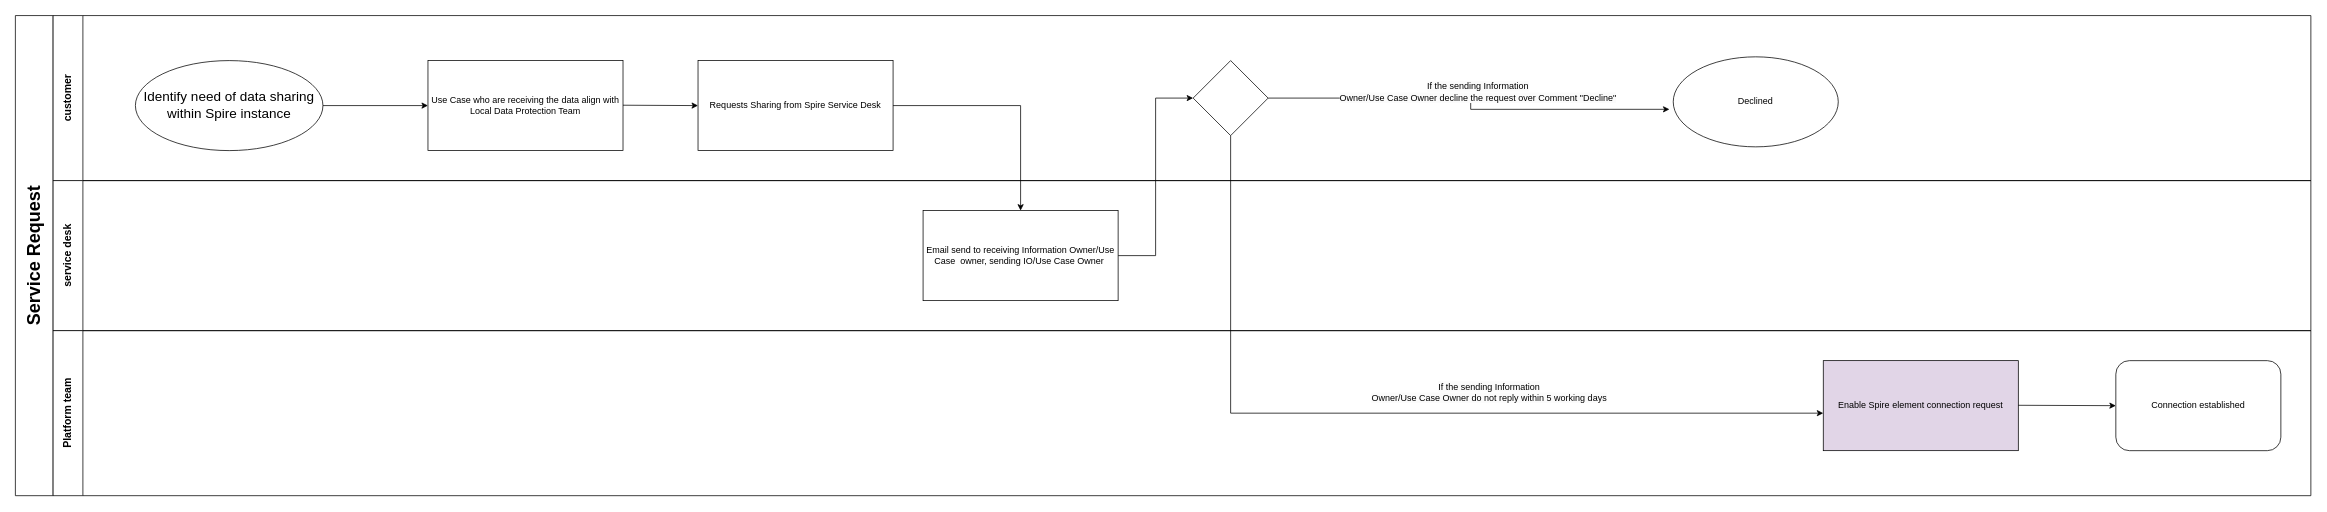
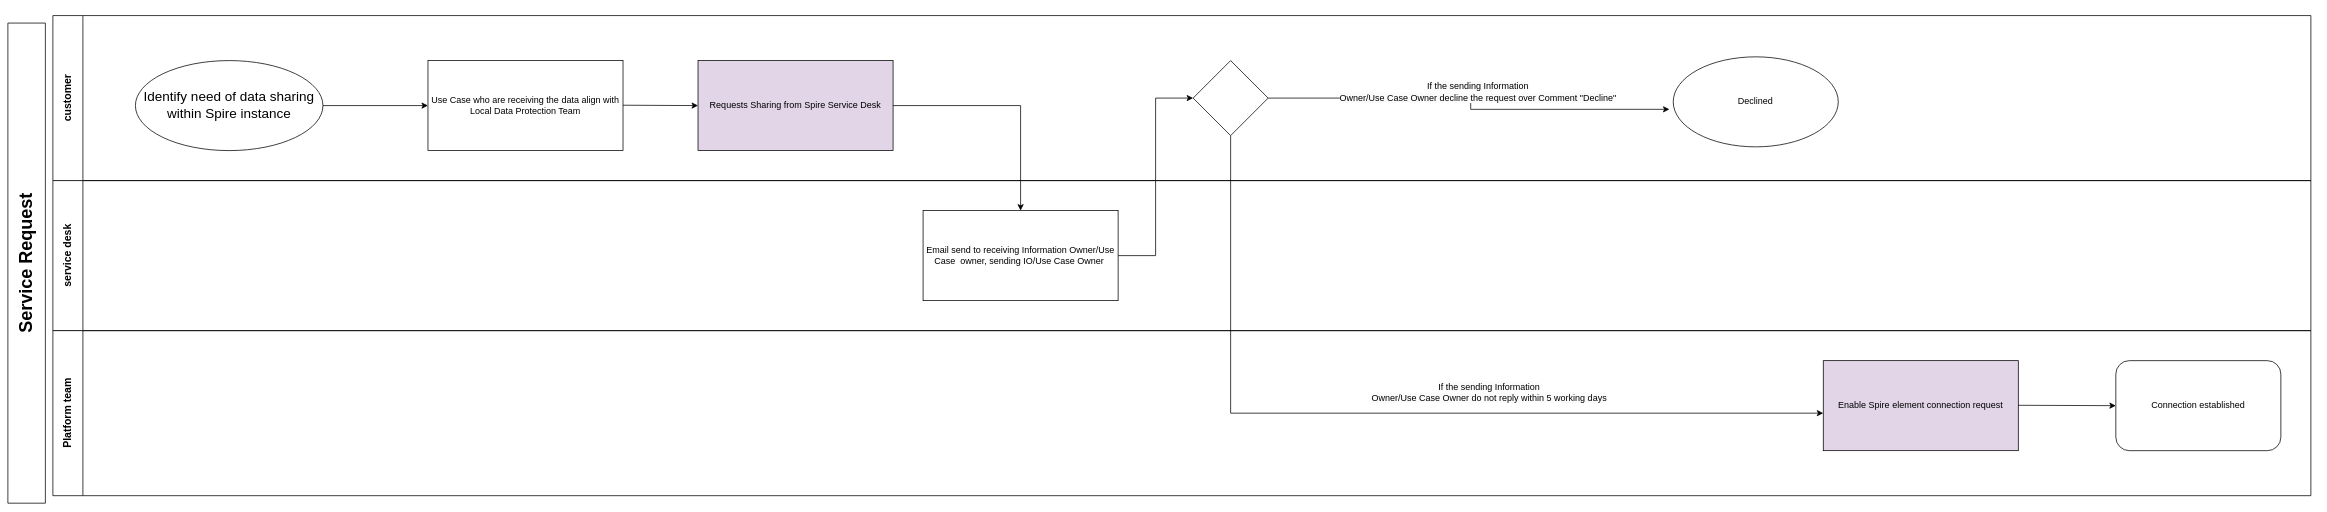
(795, 105) -> (795, 105)
(34, 255) -> (27, 263)
